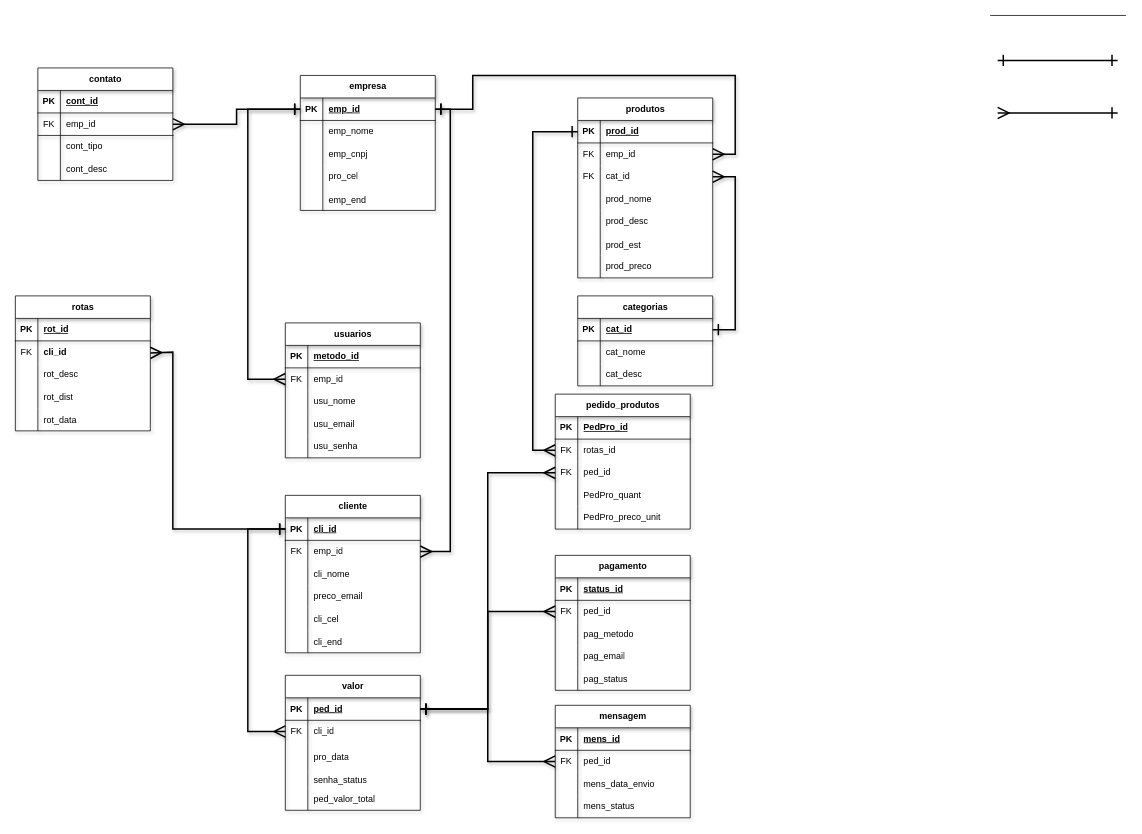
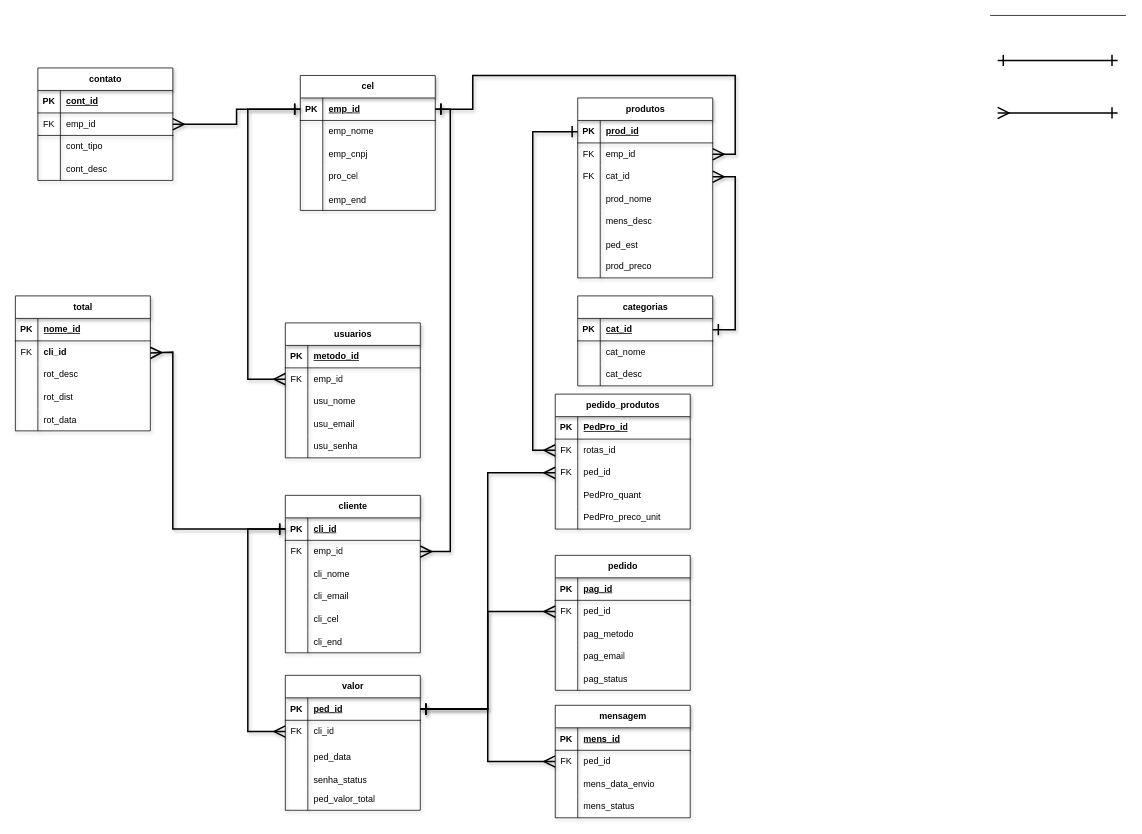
(368, 87) -> (368, 87)
(629, 222) -> (629, 222)
(626, 245) -> (624, 245)
(83, 307) -> (83, 307)
(58, 330) -> (60, 330)
(623, 567) -> (623, 567)
(605, 589) -> (598, 589)
(339, 597) -> (332, 597)
(334, 758) -> (334, 758)
